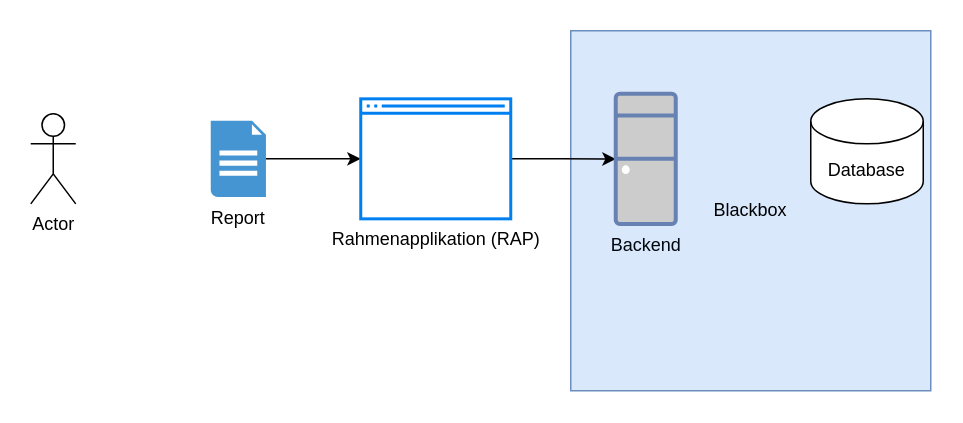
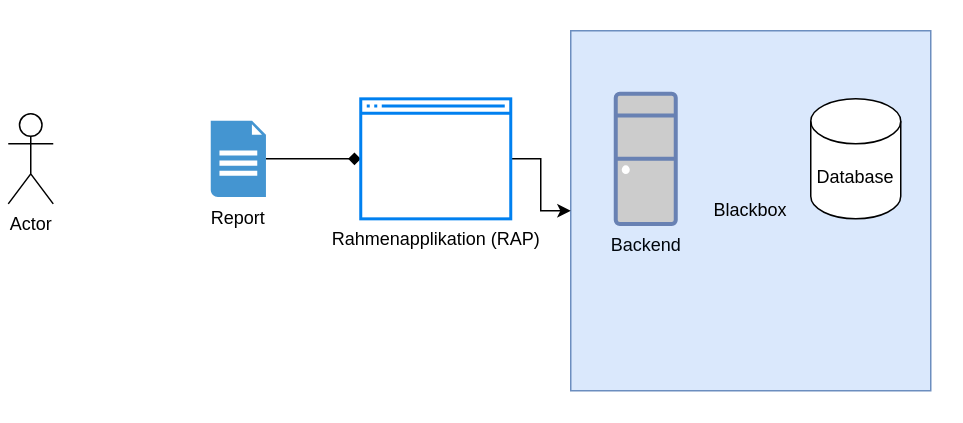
(867, 151) -> (856, 159)
(53, 159) -> (31, 159)
(349, 159) -> (348, 159)
(571, 159) -> (541, 193)
